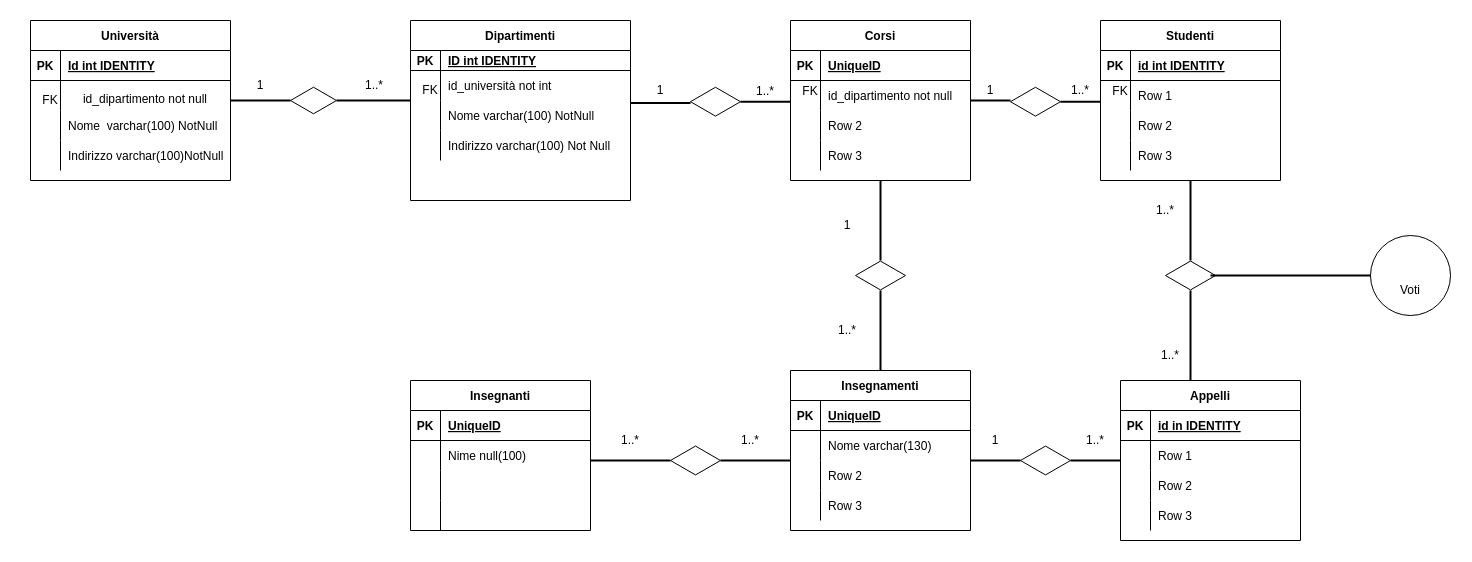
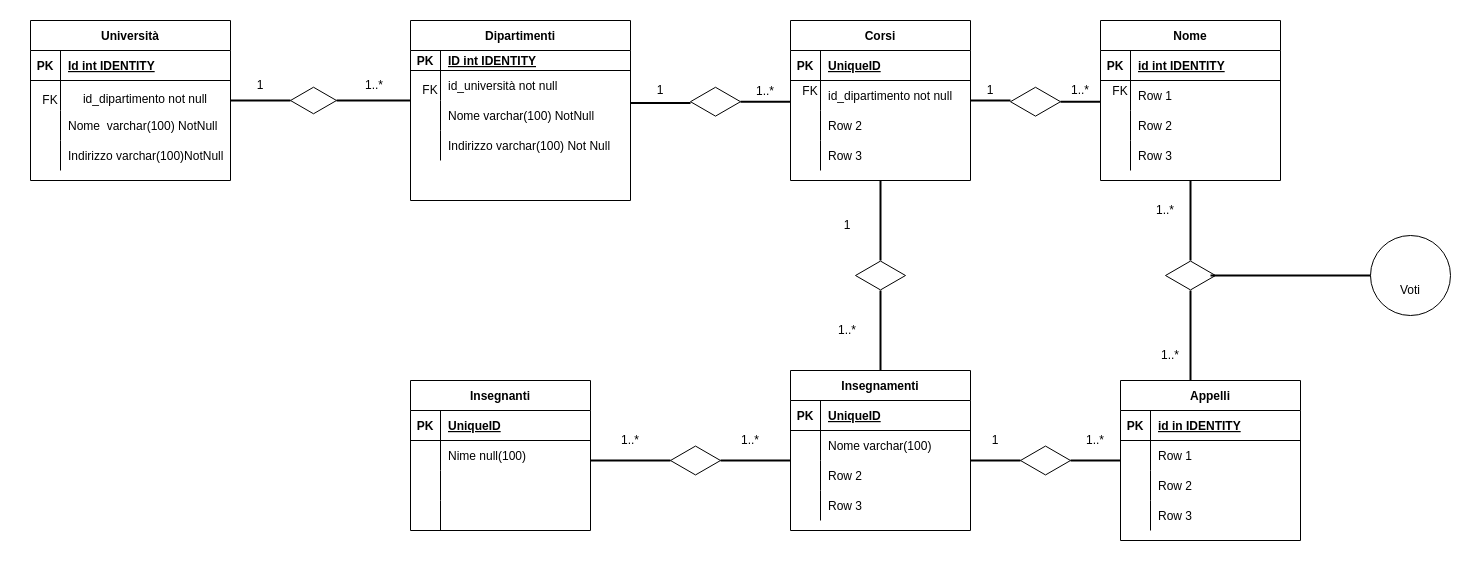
(1190, 36) -> (1190, 36)
(509, 86) -> (511, 86)
(884, 446) -> (884, 446)
